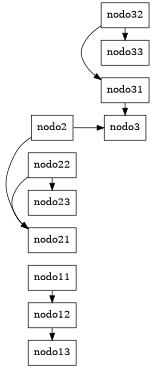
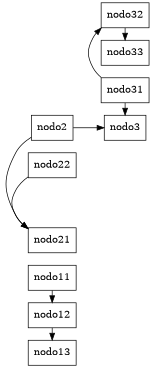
(82, 49) -> (89, 56)
(52, 203) -> none
